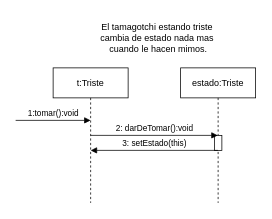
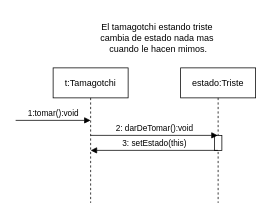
(90, 83) -> (90, 83)
